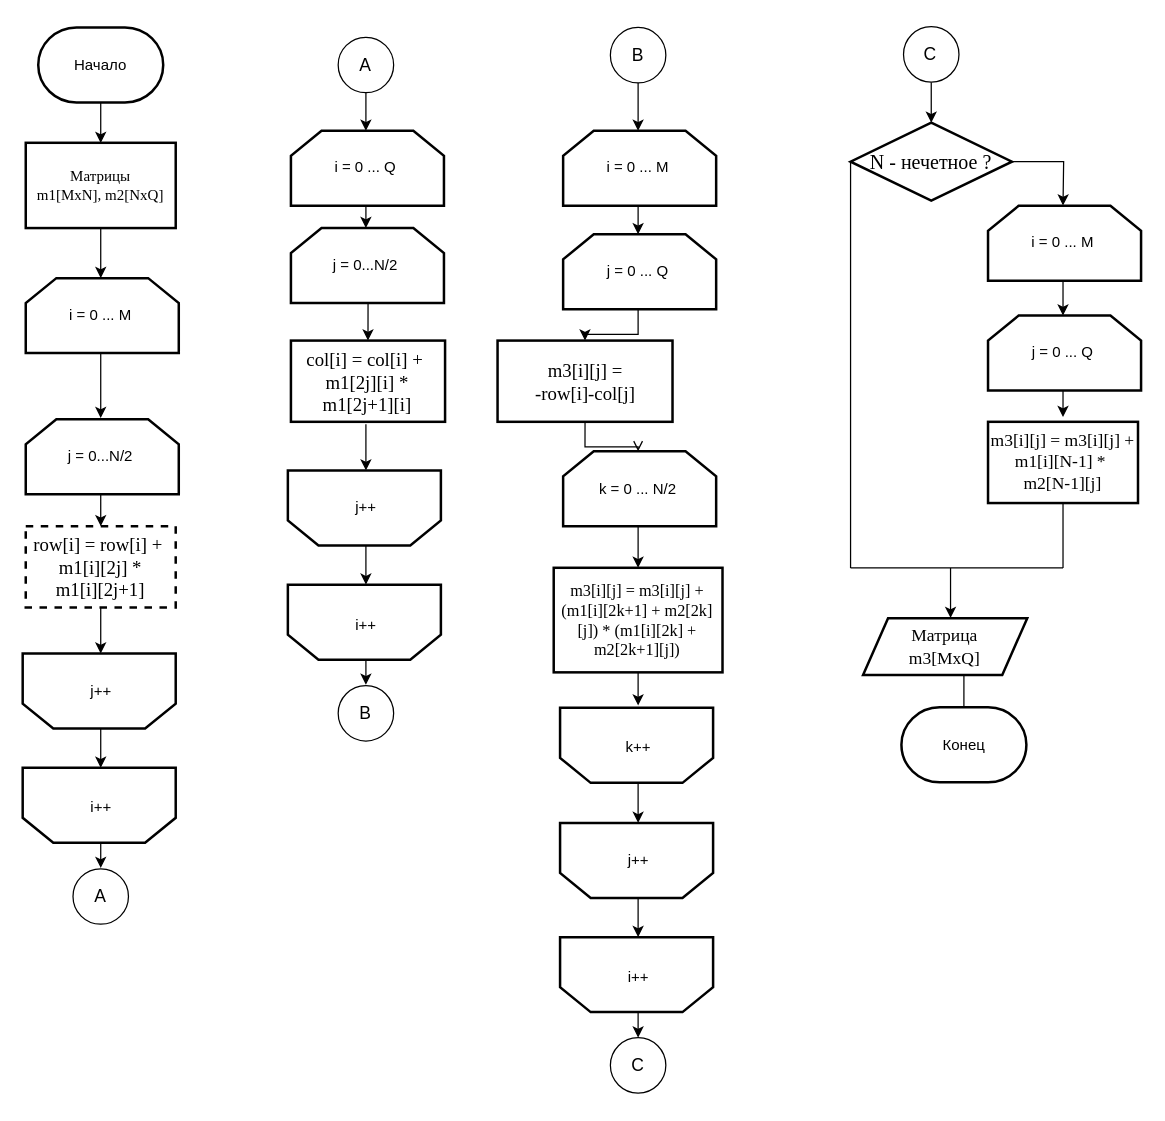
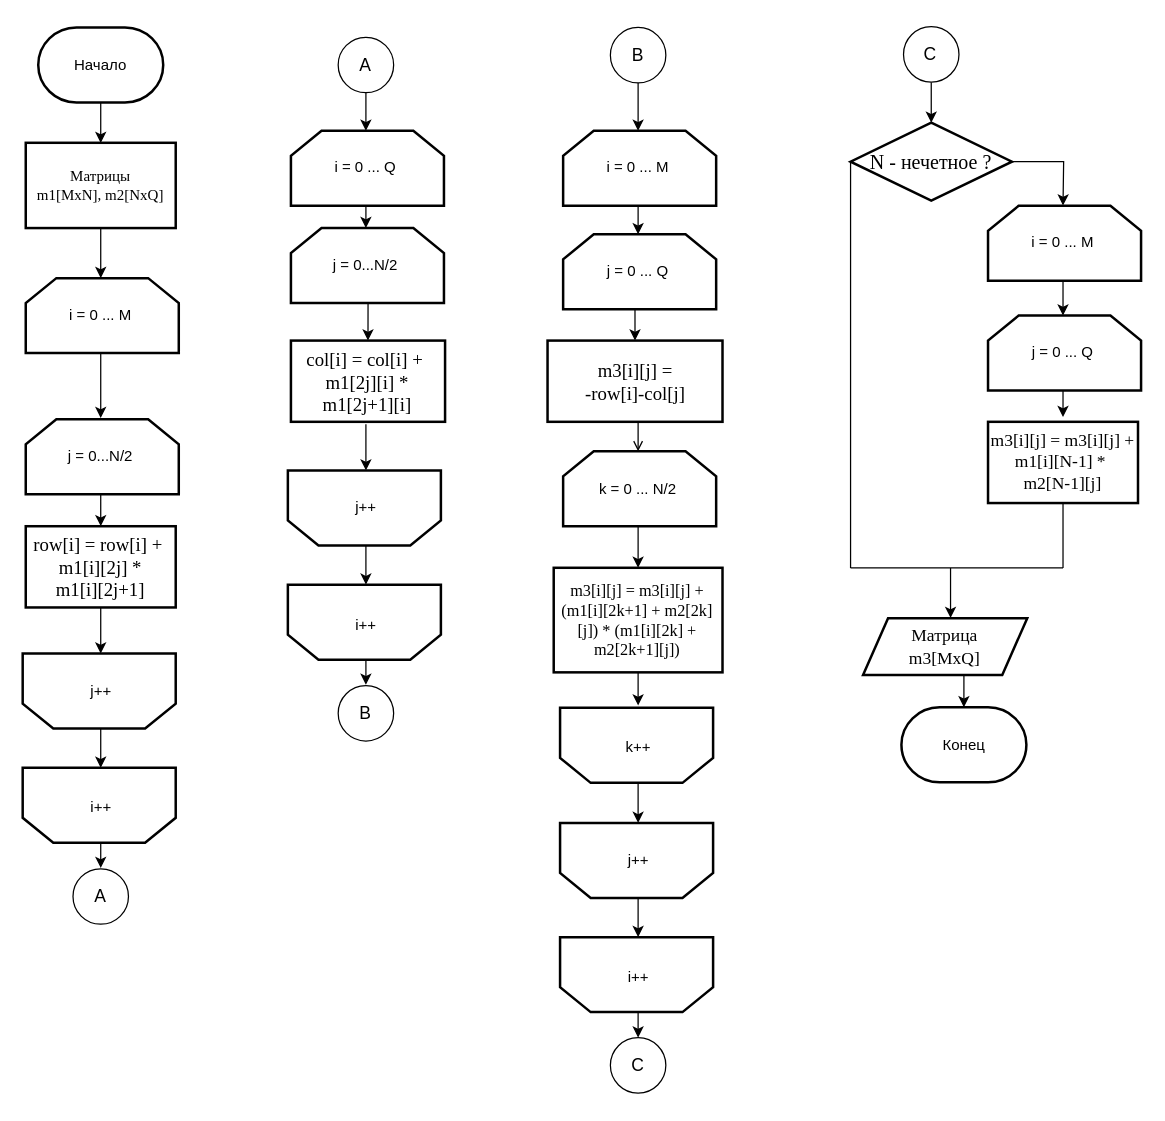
(585, 381) -> (635, 381)
(101, 567) -> (101, 567)
(964, 700) -> (964, 698)
